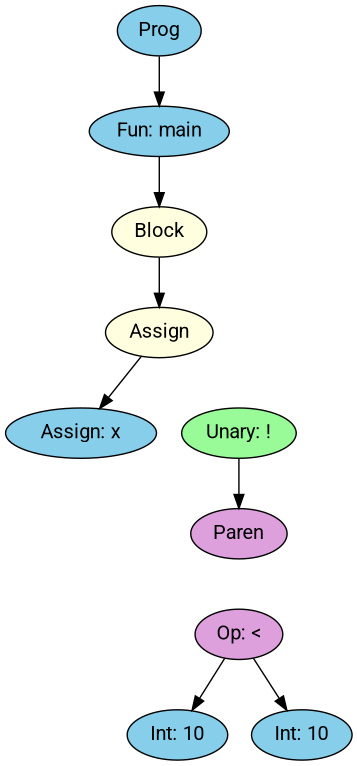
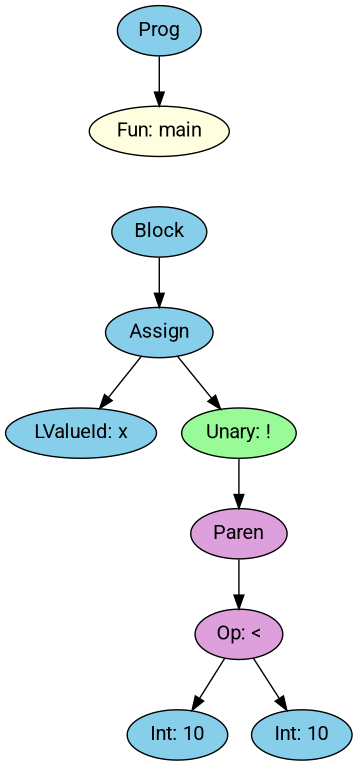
(159, 131) -> (159, 131)
(159, 175) -> none
(159, 232) -> (159, 232)
(159, 333) -> (159, 333)
none -> (195, 377)
(81, 433) -> (81, 433)
none -> (239, 577)
